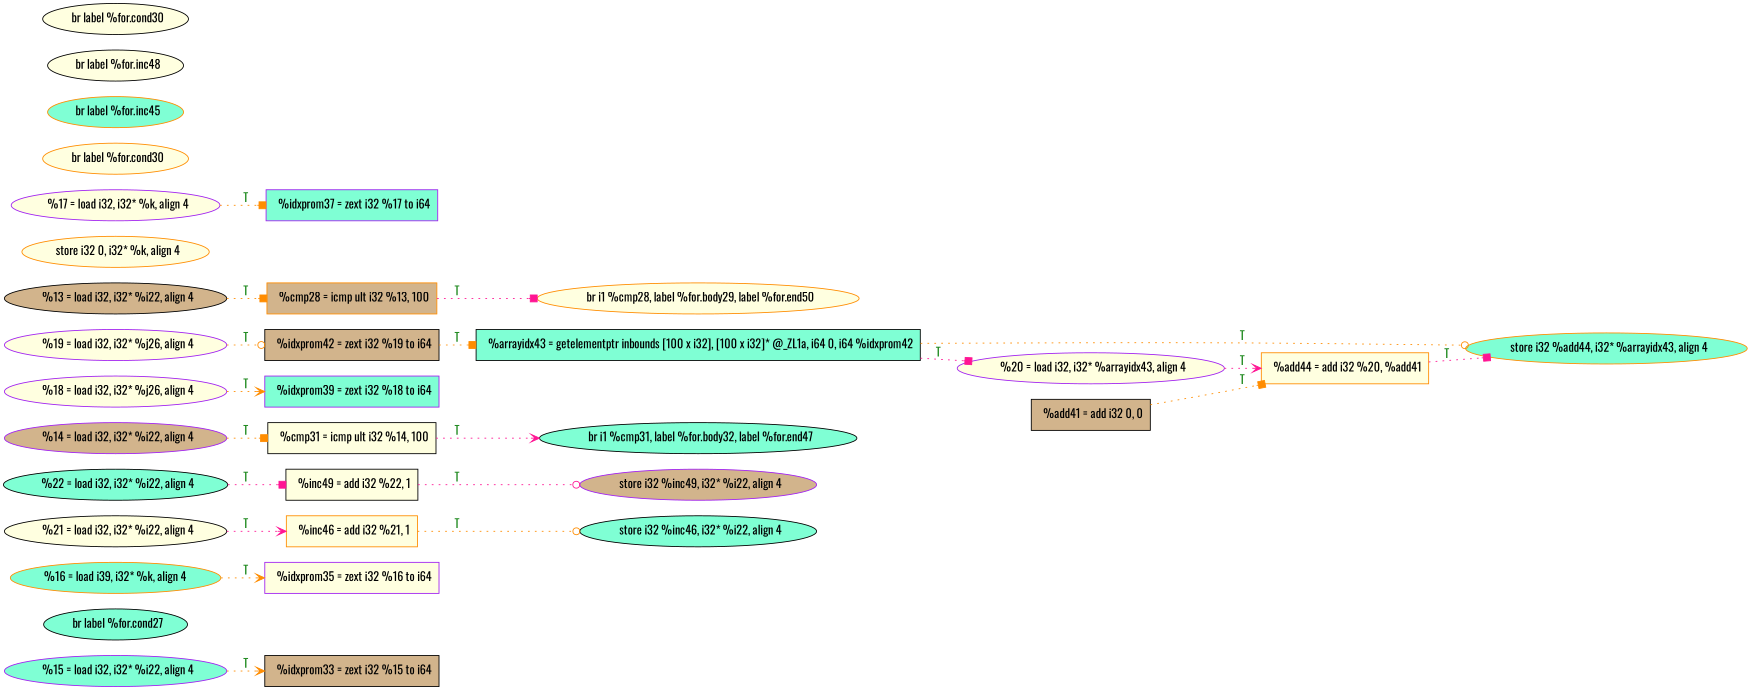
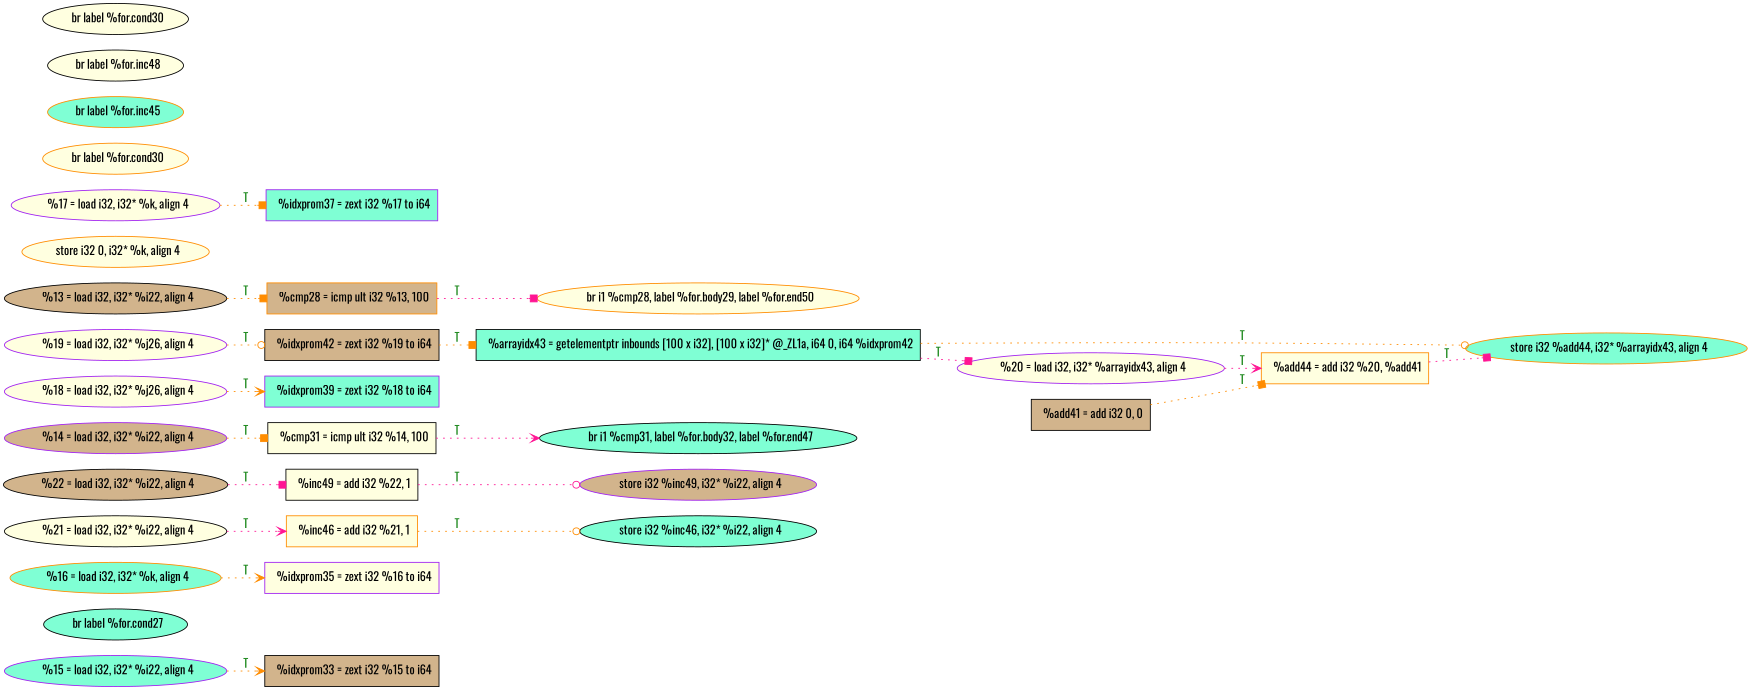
(116, 485) -> (116, 485)
(116, 578) -> (116, 578)
